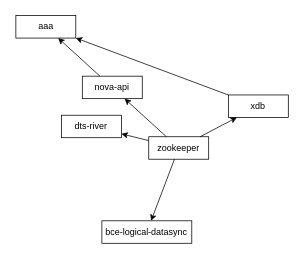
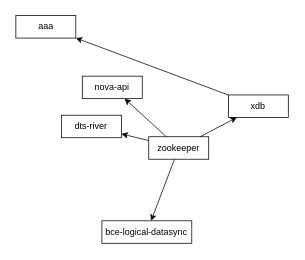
(79, 57) -> none
